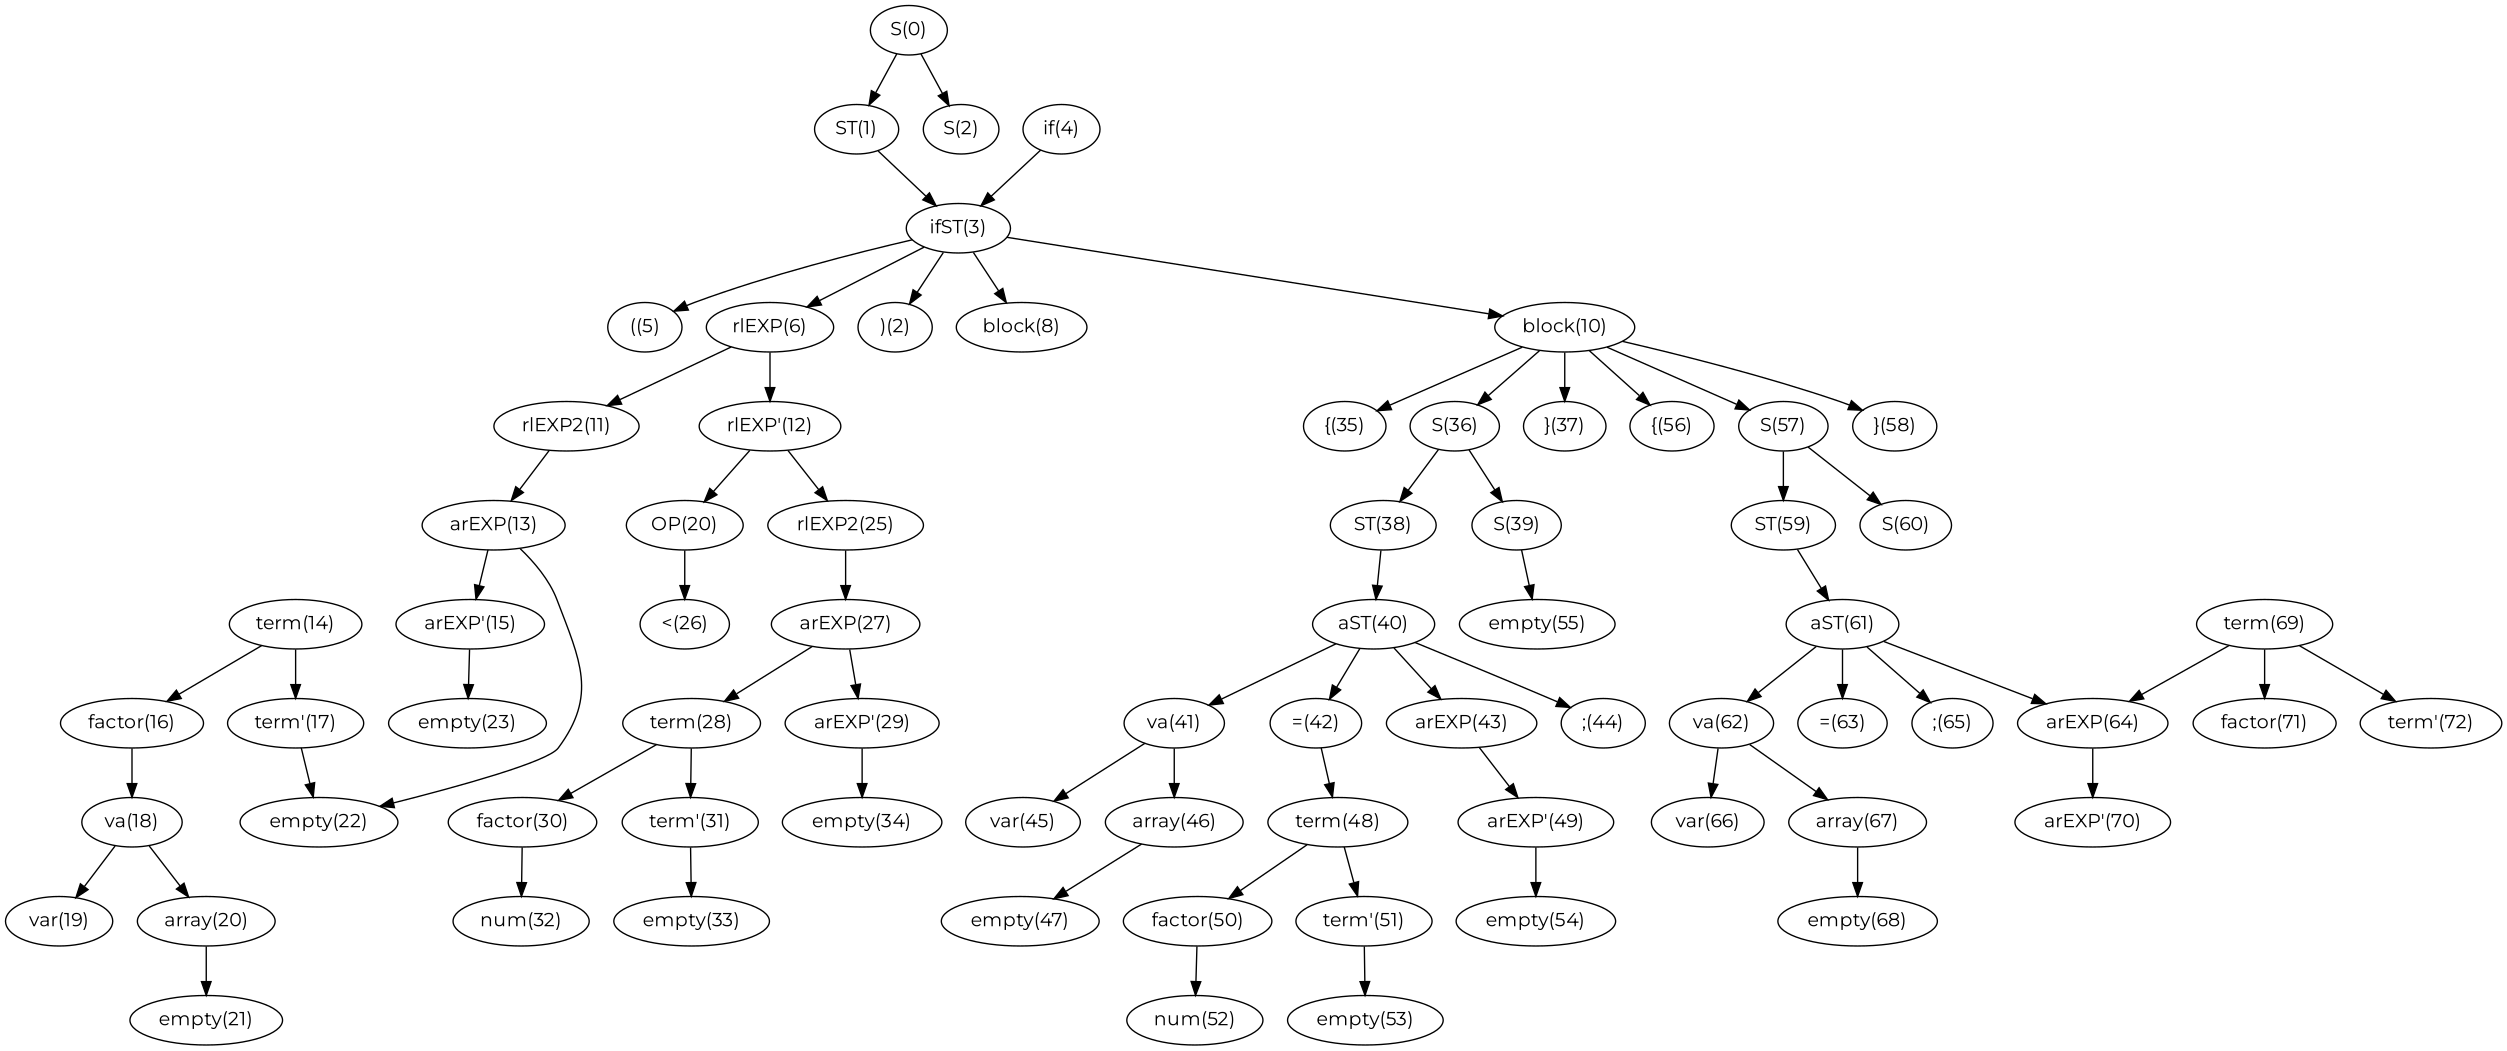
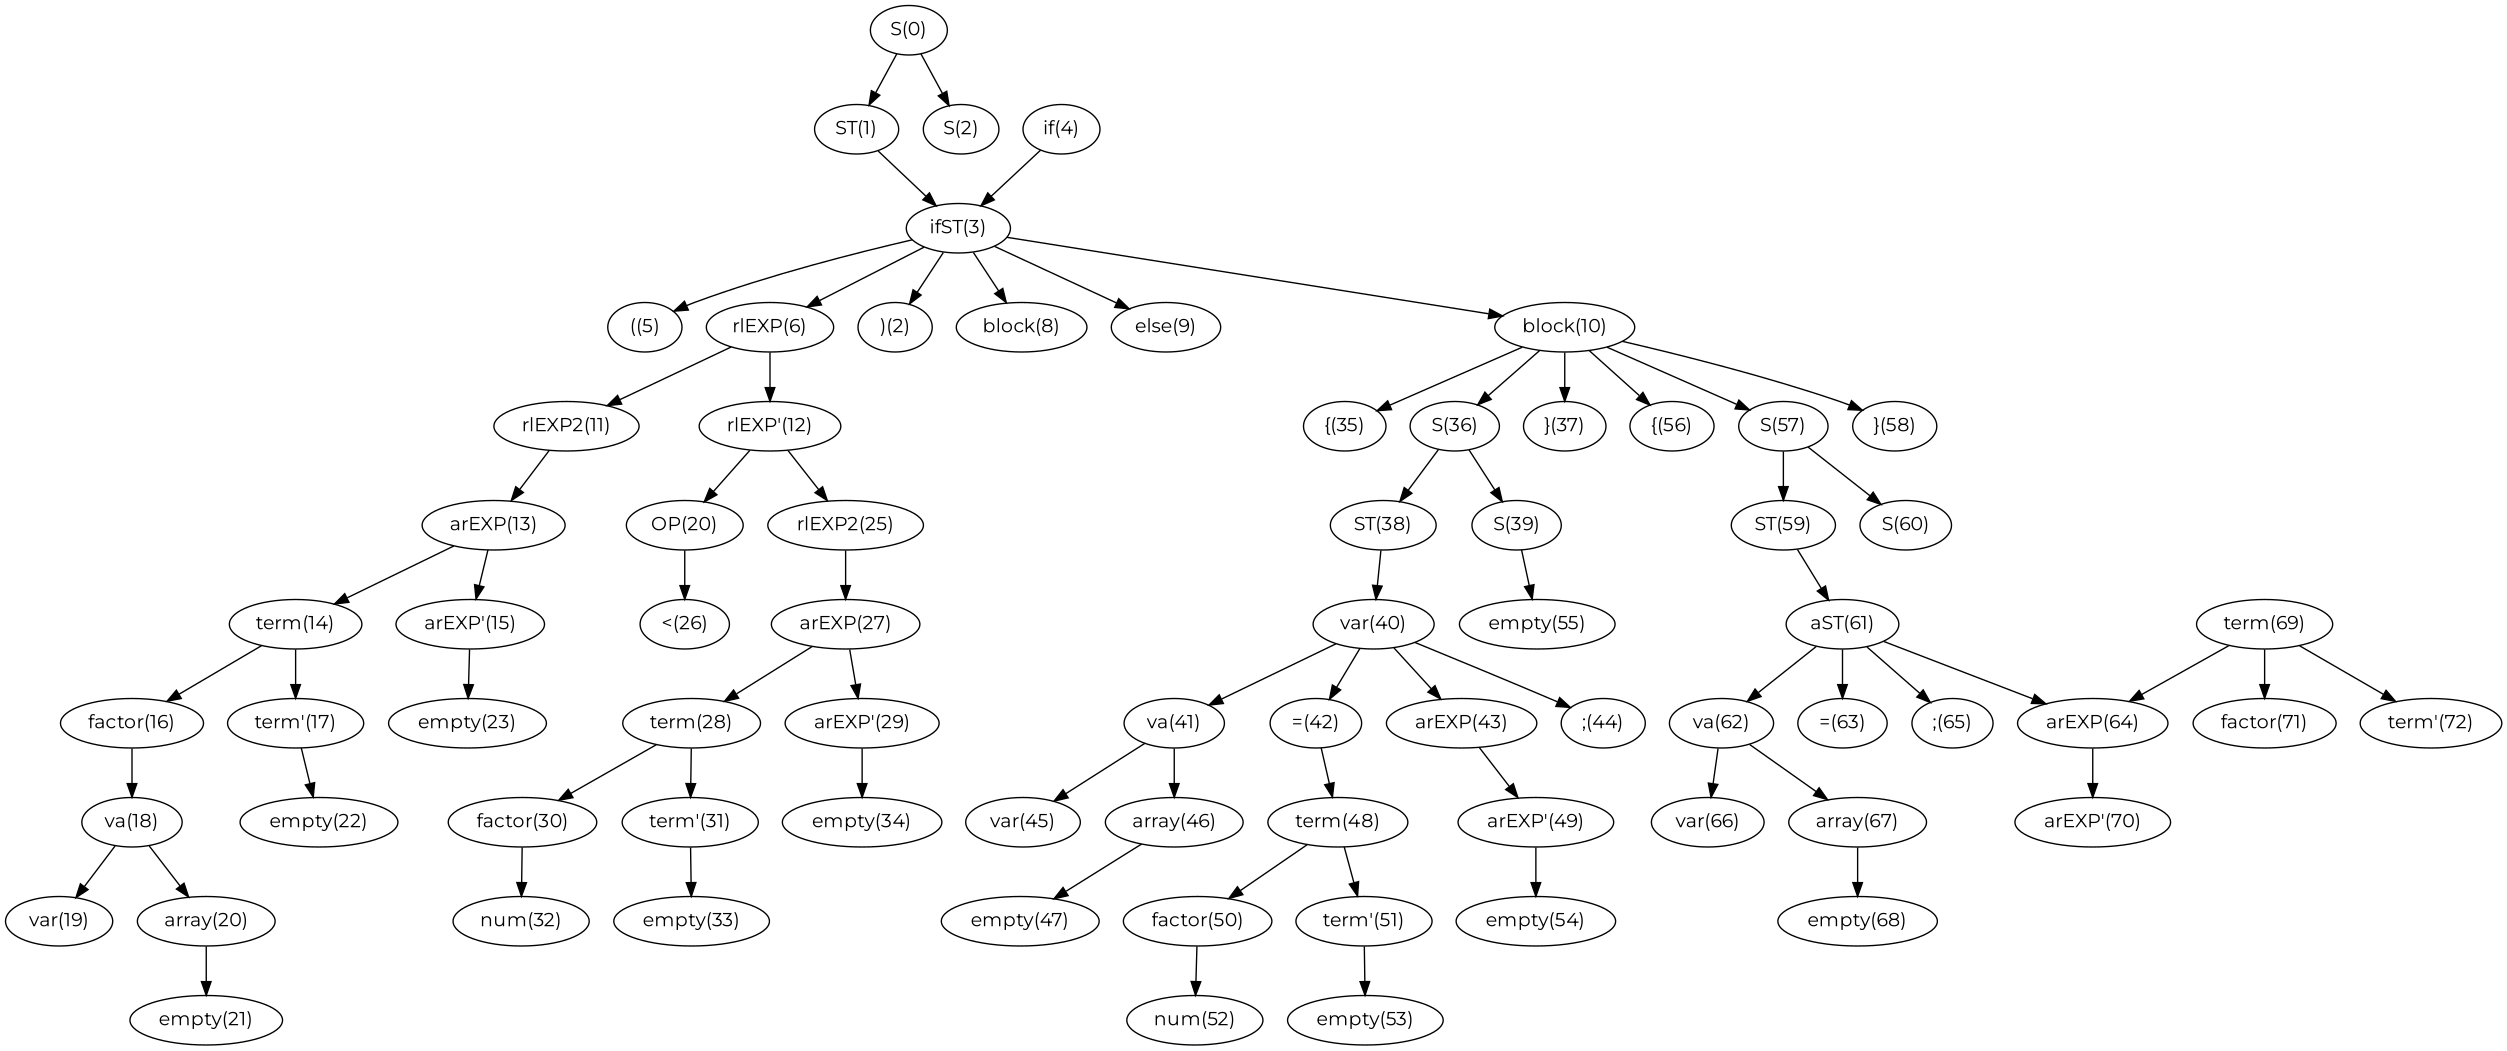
none -> (1166, 327)
(1374, 624) -> (1374, 624)
(571, 728) -> (401, 572)
